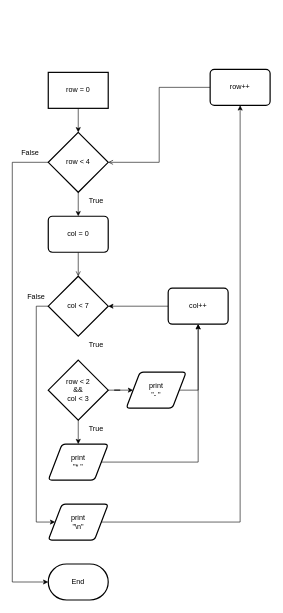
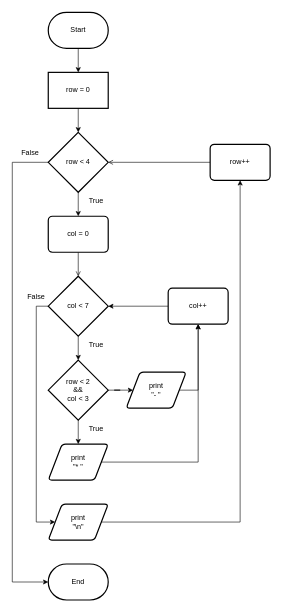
none -> (78, 30)
none -> (78, 66)
(240, 87) -> (240, 162)
none -> (78, 354)
